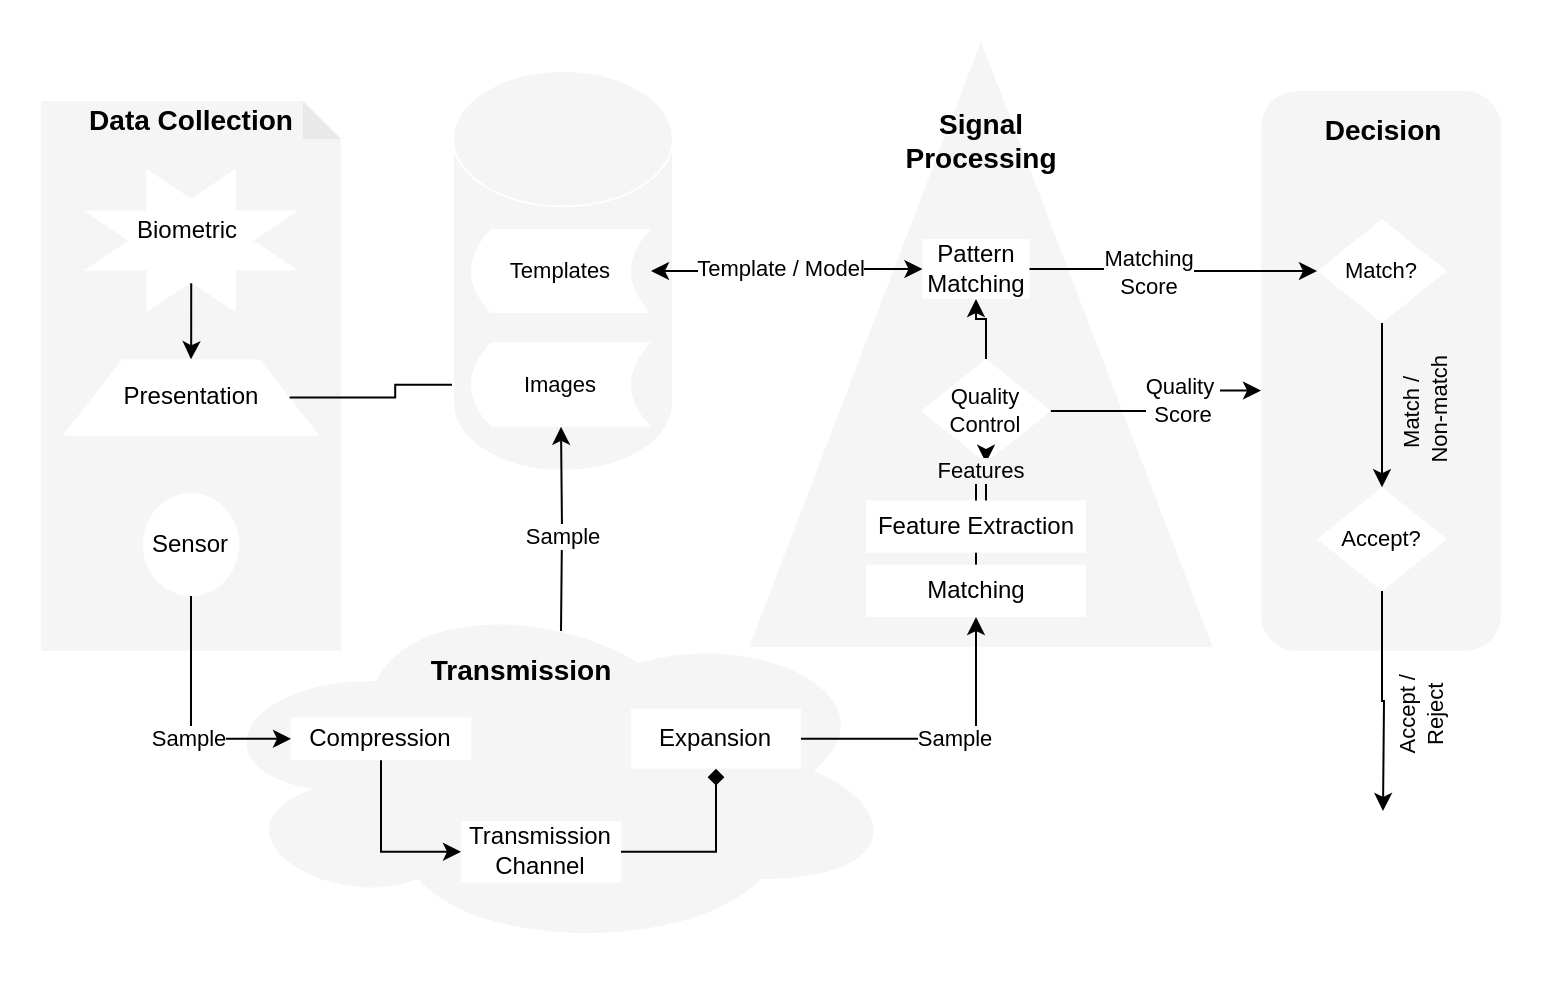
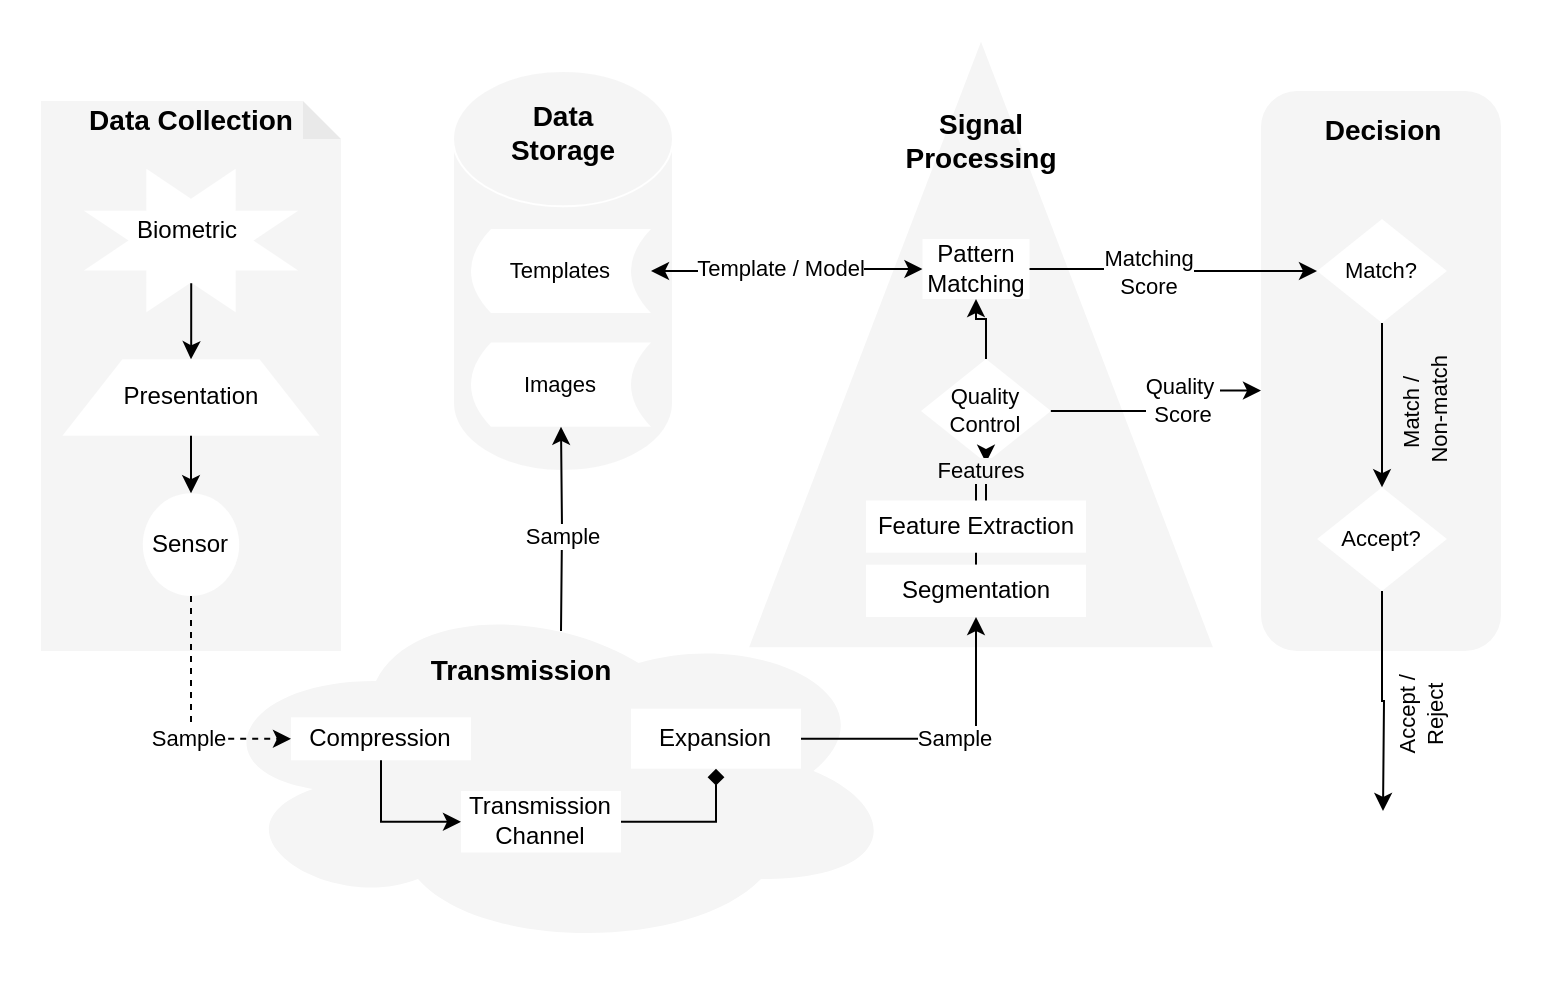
none -> (563, 132)
(377, 398) -> (191, 472)
(977, 591) -> (977, 591)
(191, 663) -> (191, 663)
(541, 852) -> (541, 822)
